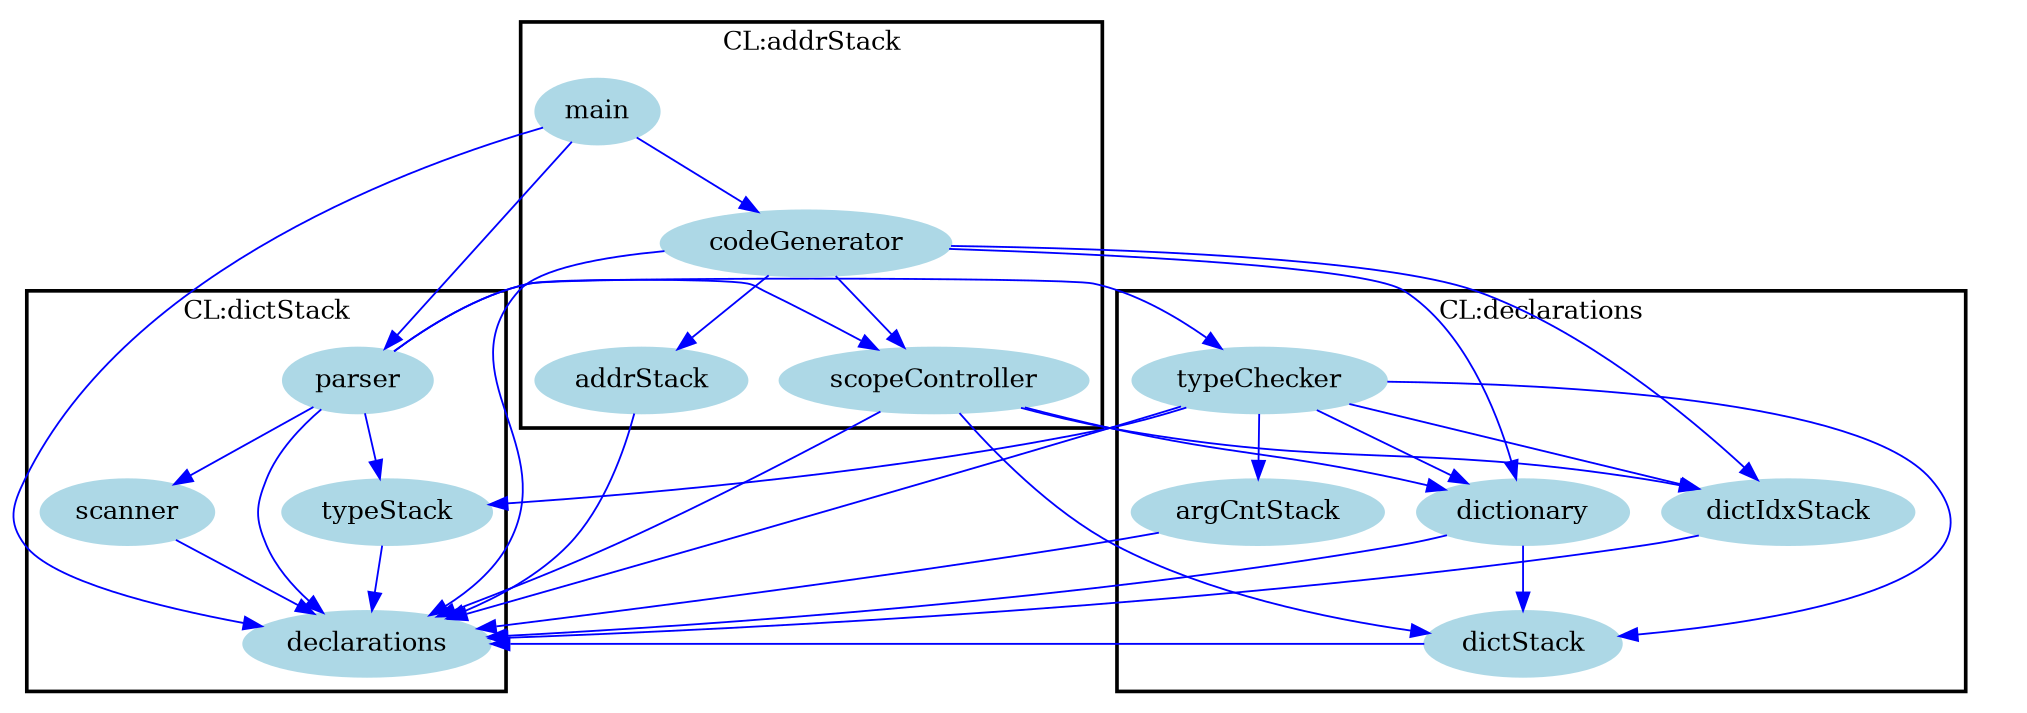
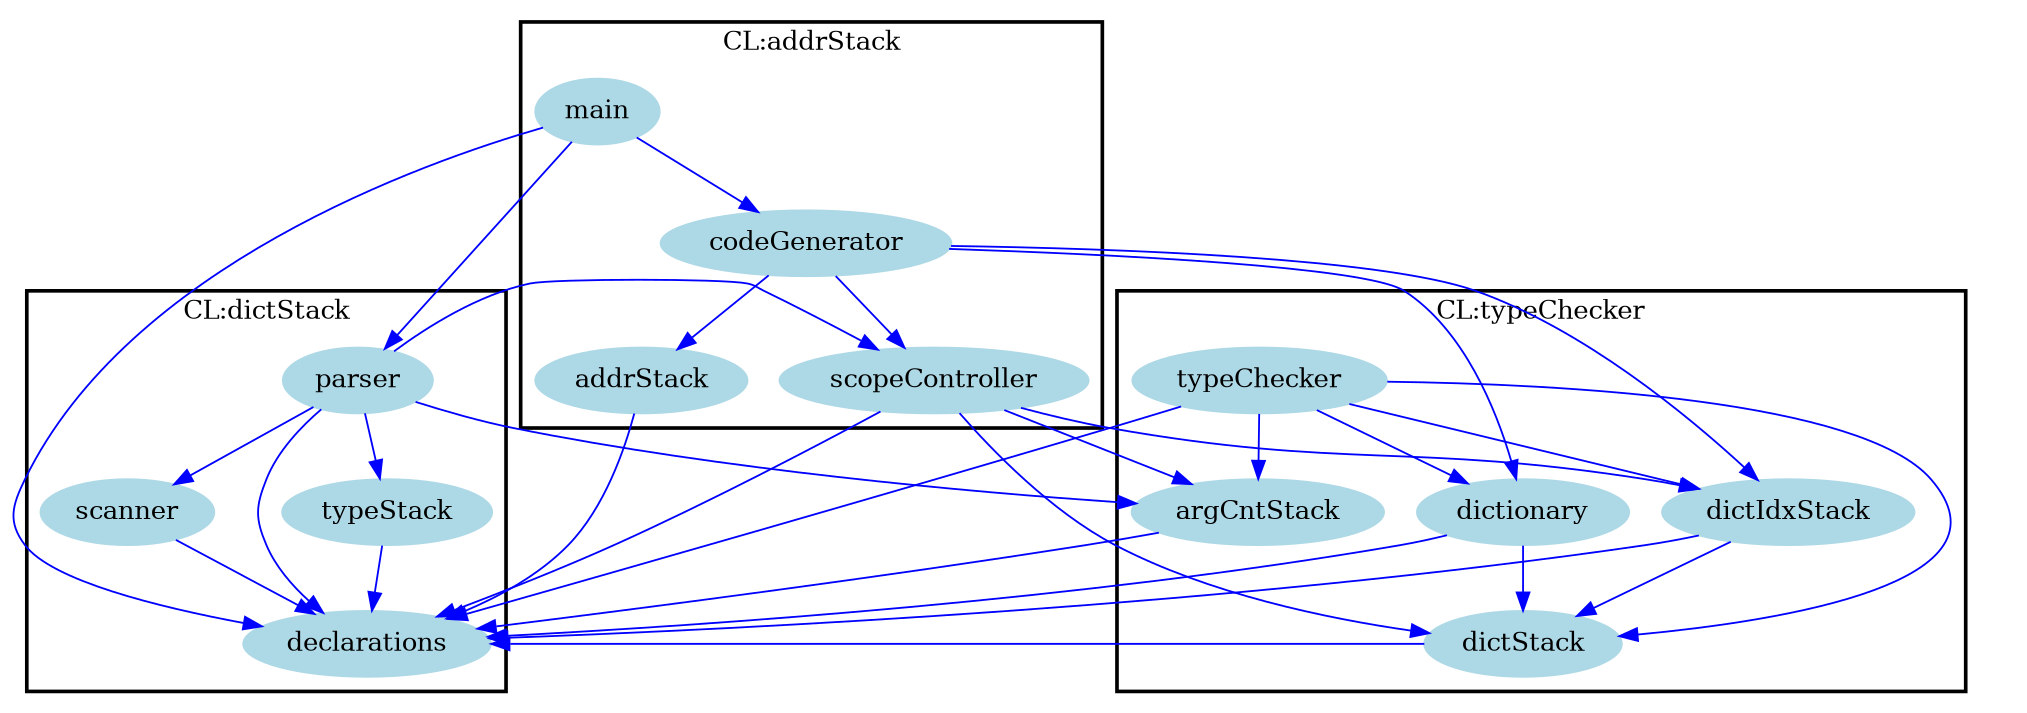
(798, 279) -> (747, 466)
(1541, 312) -> (1541, 312)
(494, 360) -> none
(1327, 465) -> (1094, 445)
(849, 470) -> none
none -> (1662, 575)
